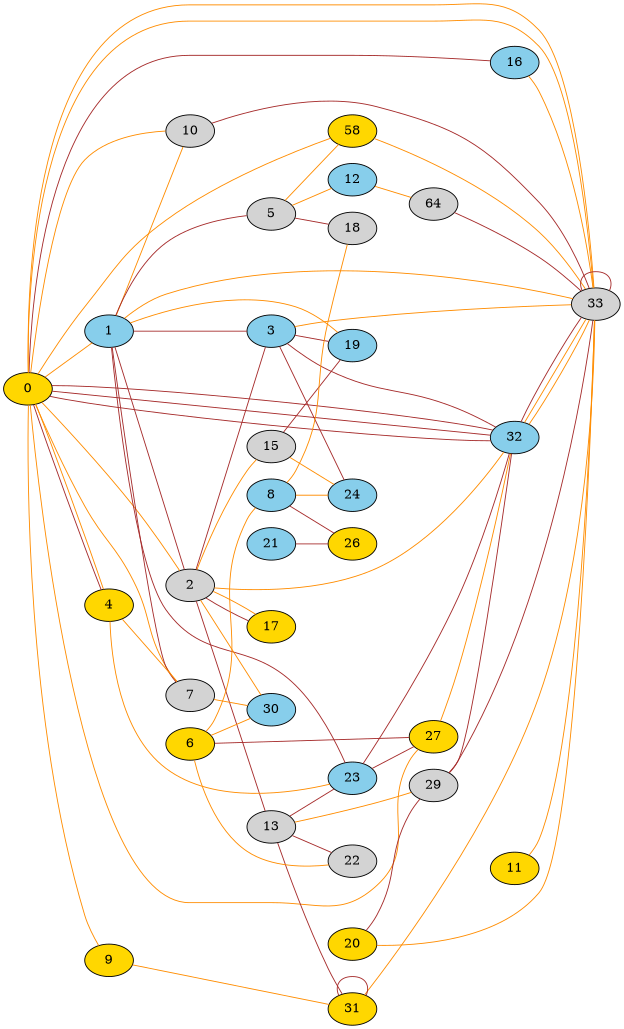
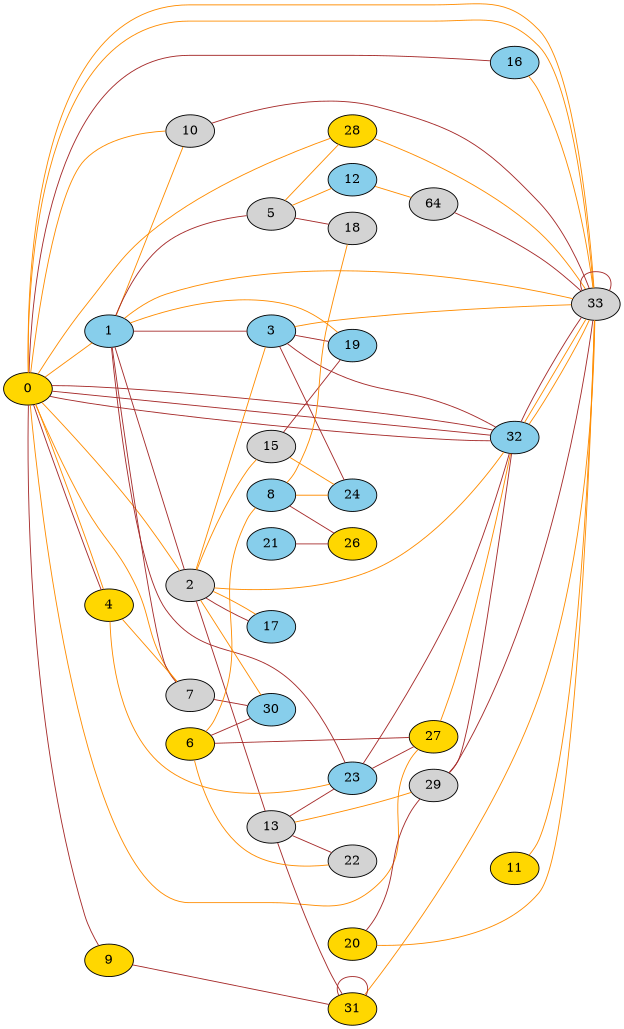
(352, 131) -> (352, 131)
(231, 458) -> (231, 458)
(271, 627) -> (271, 627)
(40, 679) -> (40, 679)
(236, 703) -> (236, 703)
(231, 727) -> (231, 727)
(231, 985) -> (231, 985)
